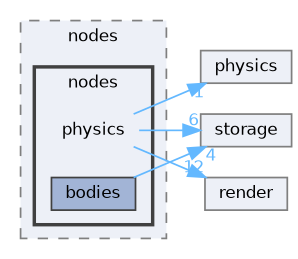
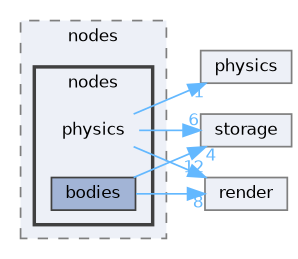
none -> (162, 194)
